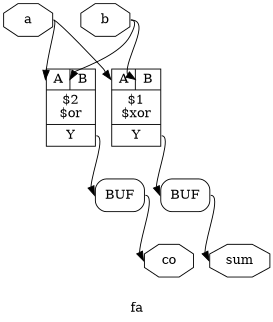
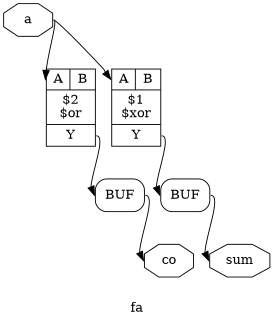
(105, 20) -> none
